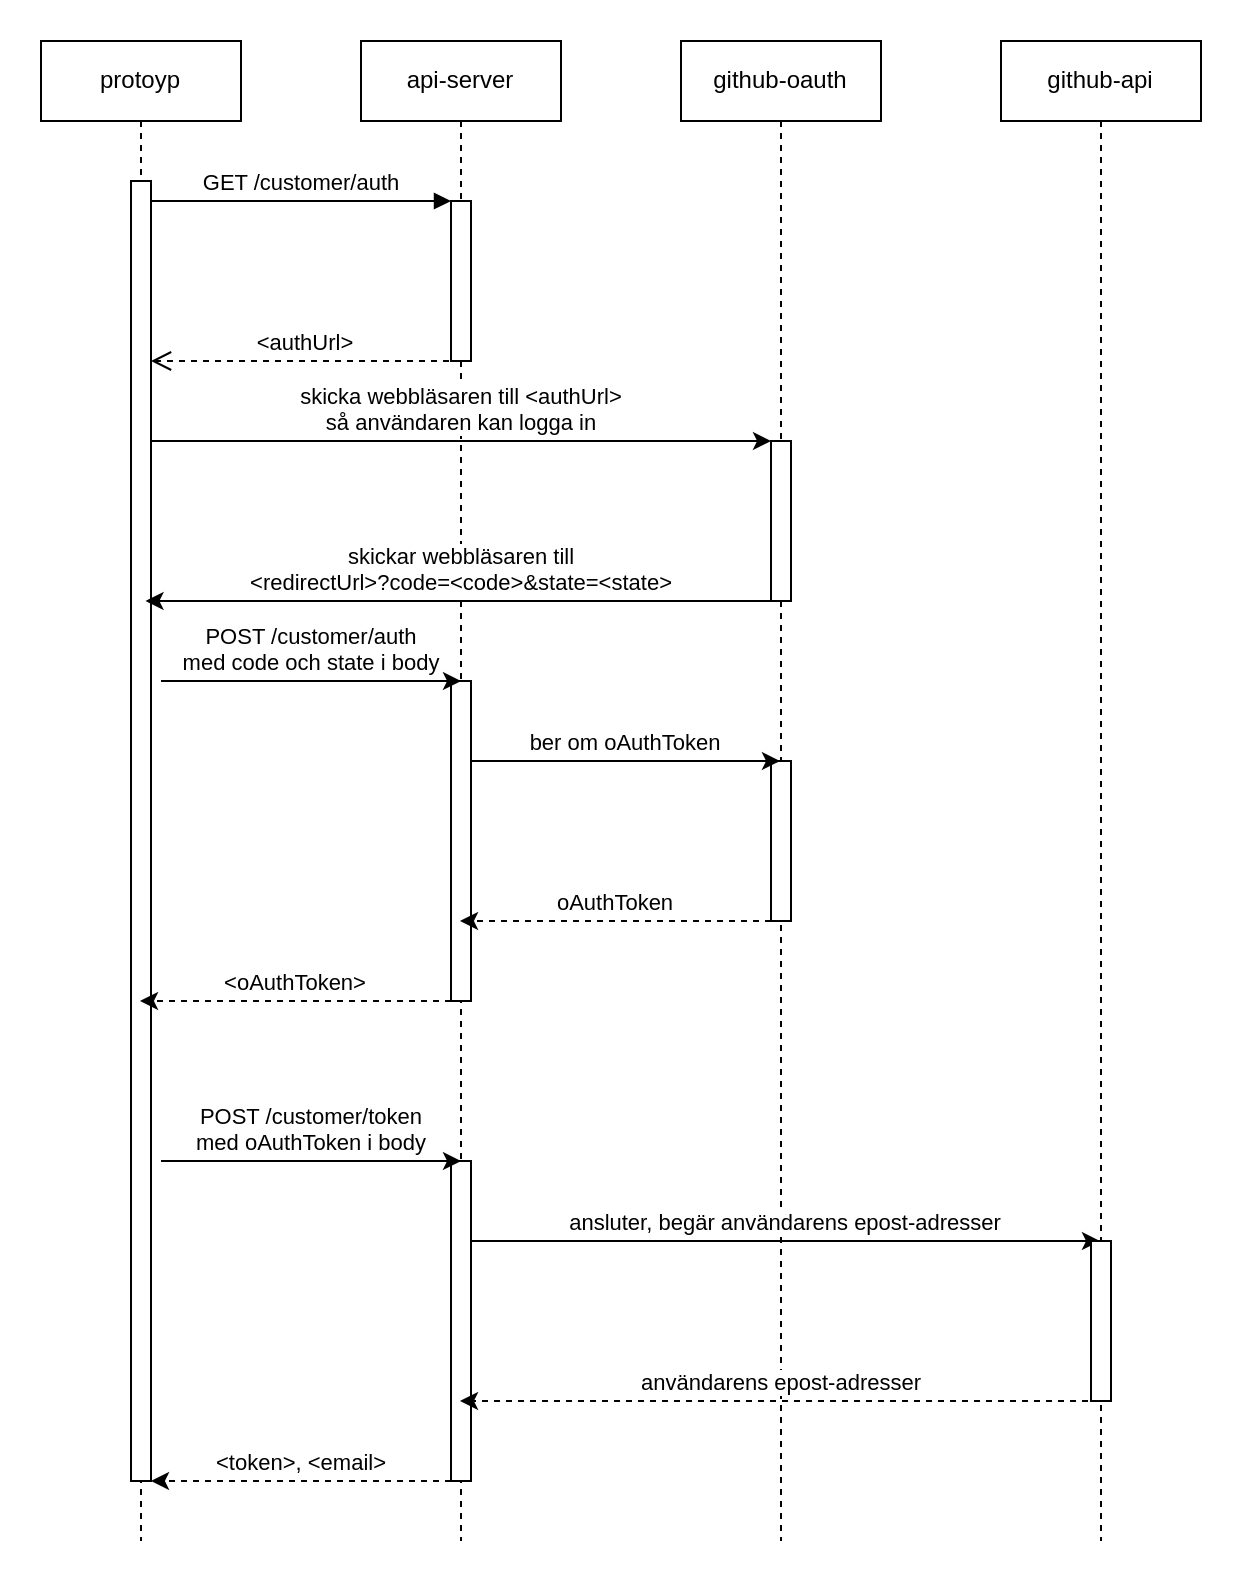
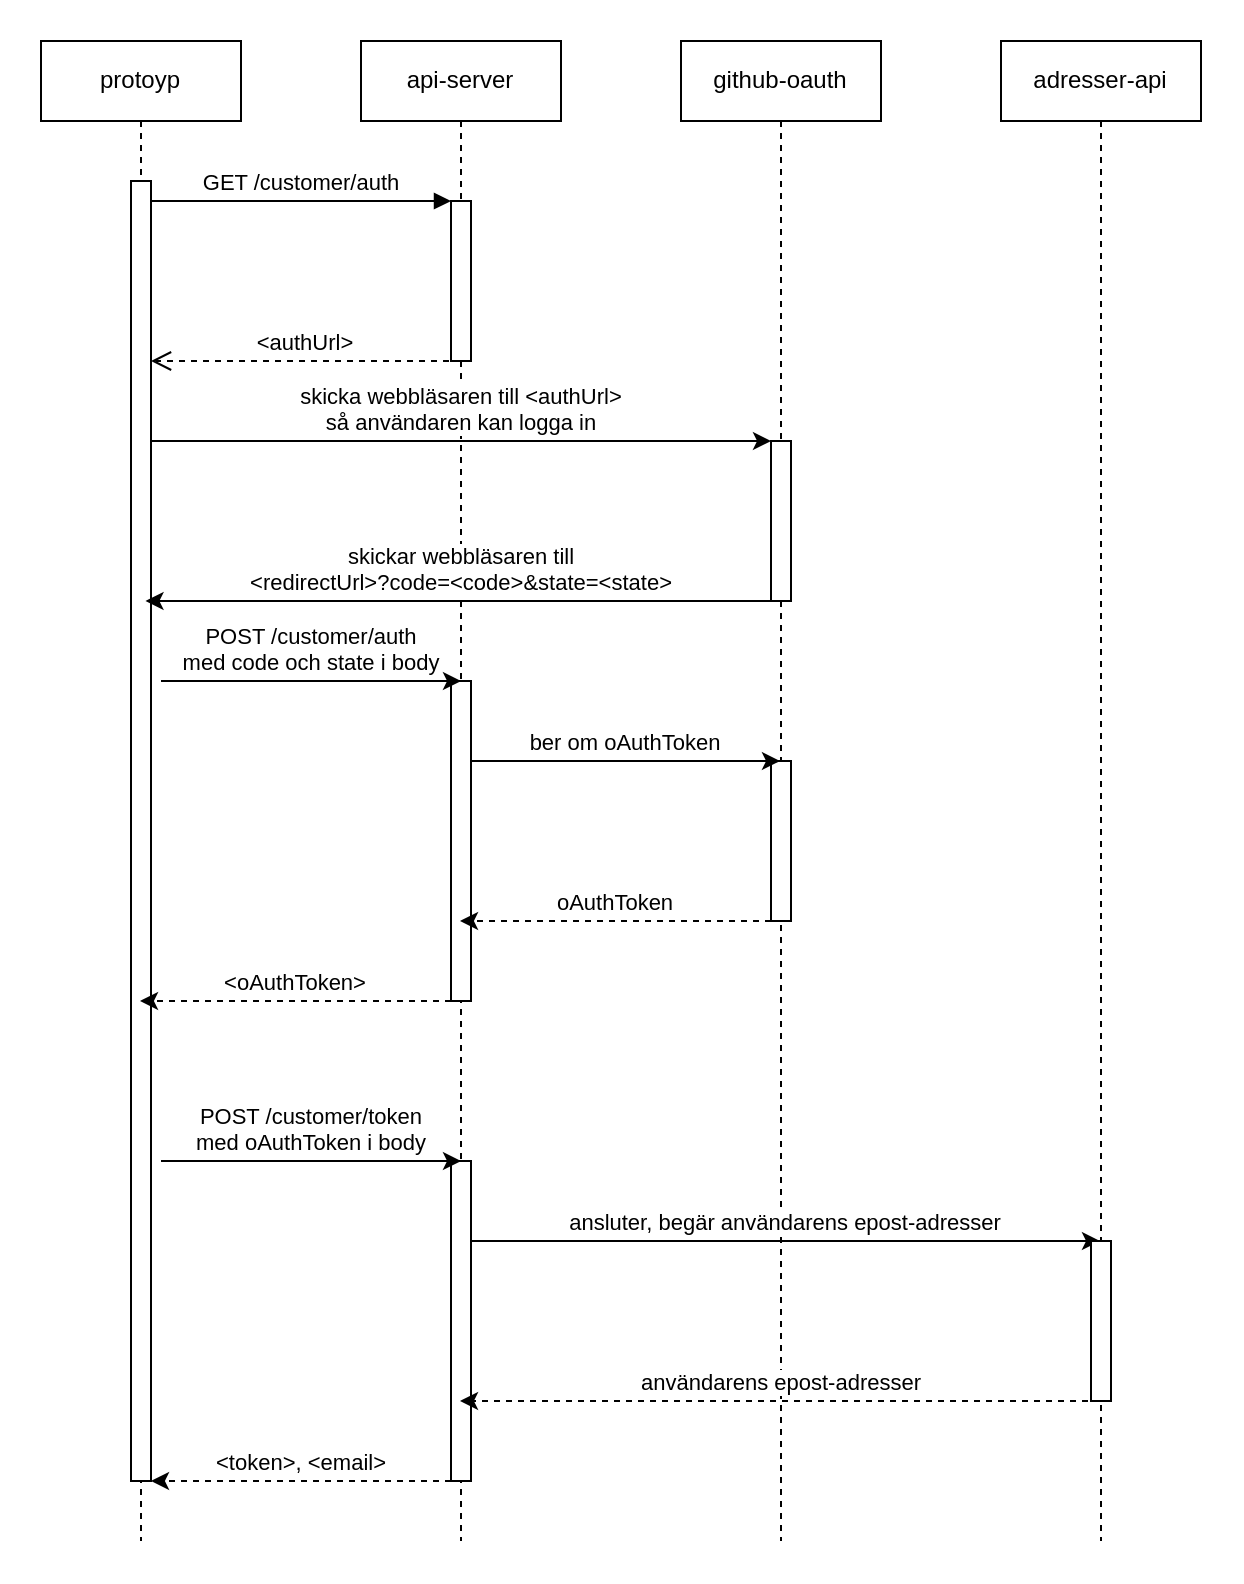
(1101, 81) -> (1101, 81)
